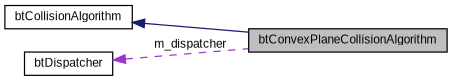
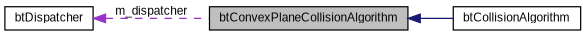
(197, 28) -> (437, 18)
